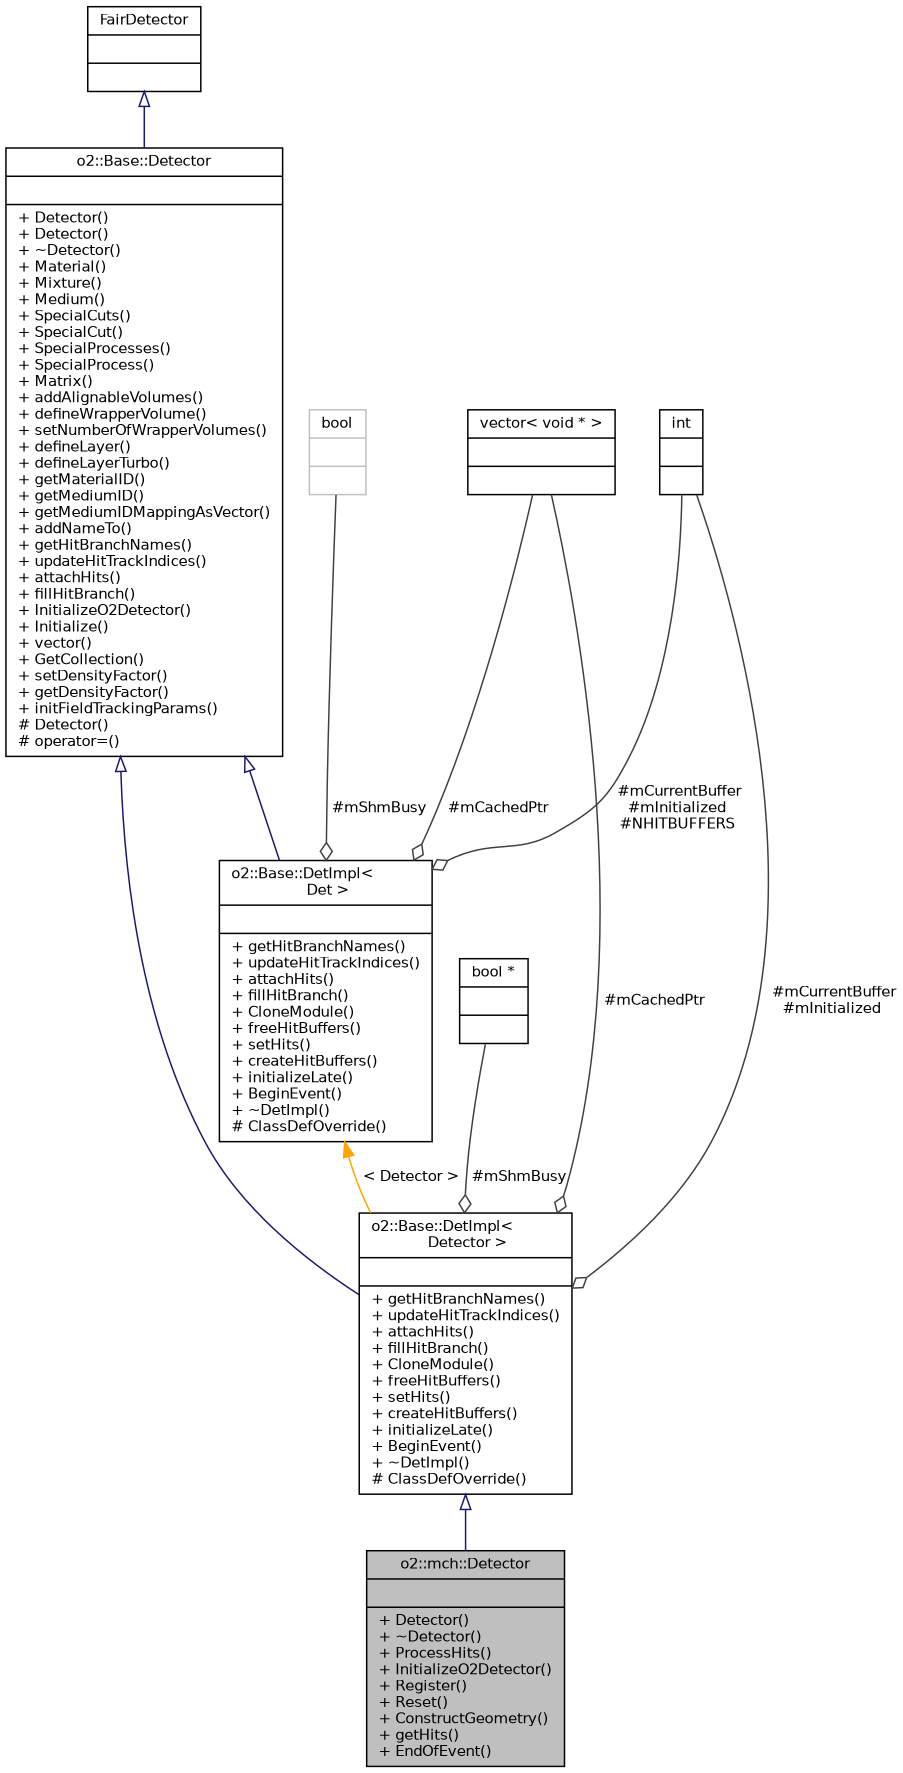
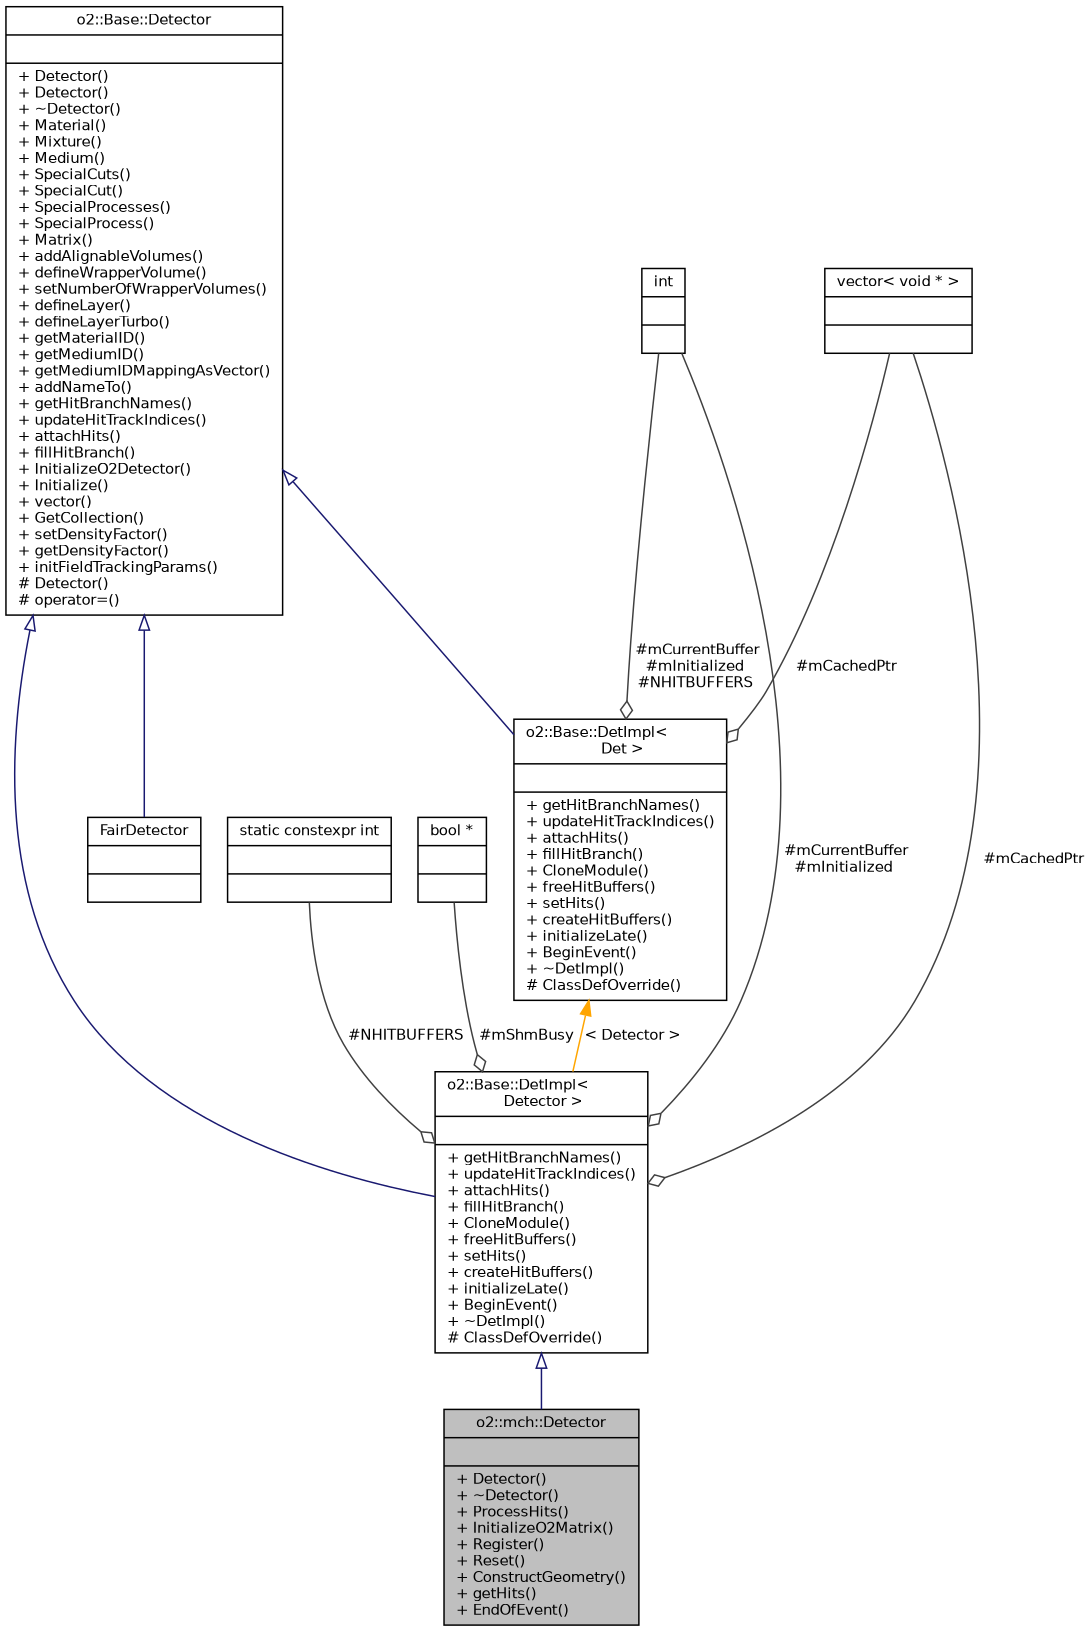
(144, 127) -> (144, 724)
(338, 452) -> none
none -> (309, 860)
(466, 1670) -> (535, 1528)
